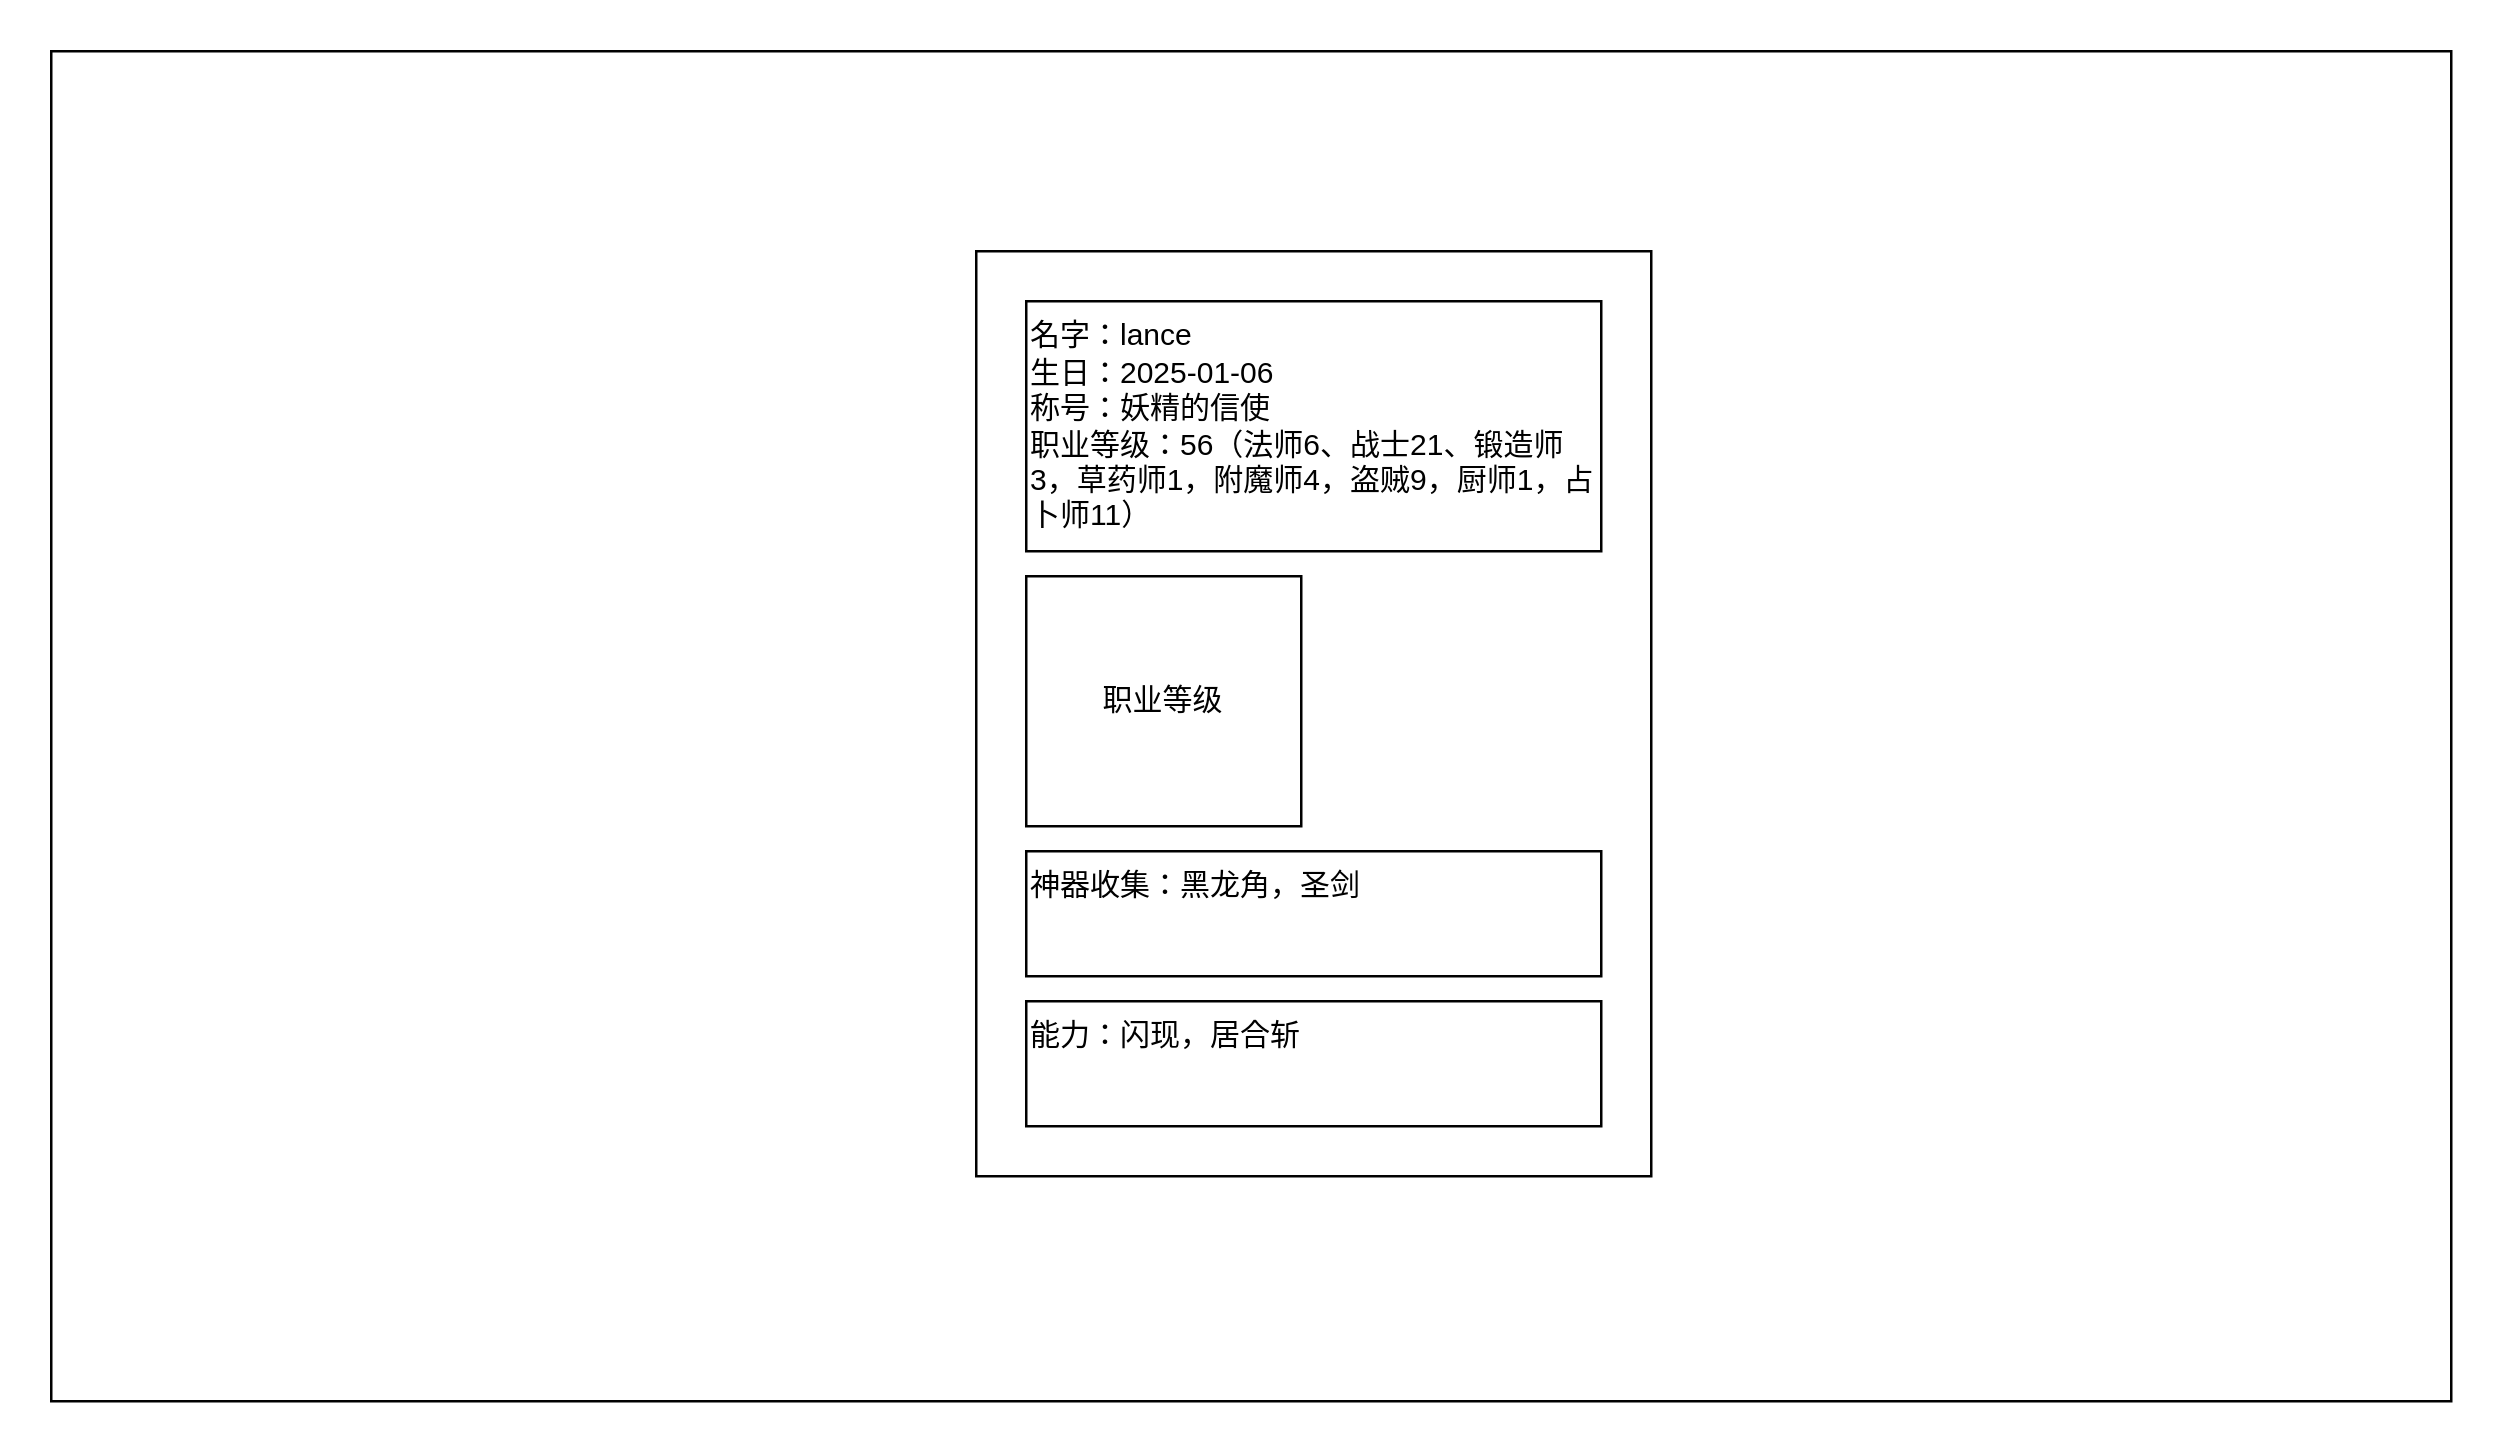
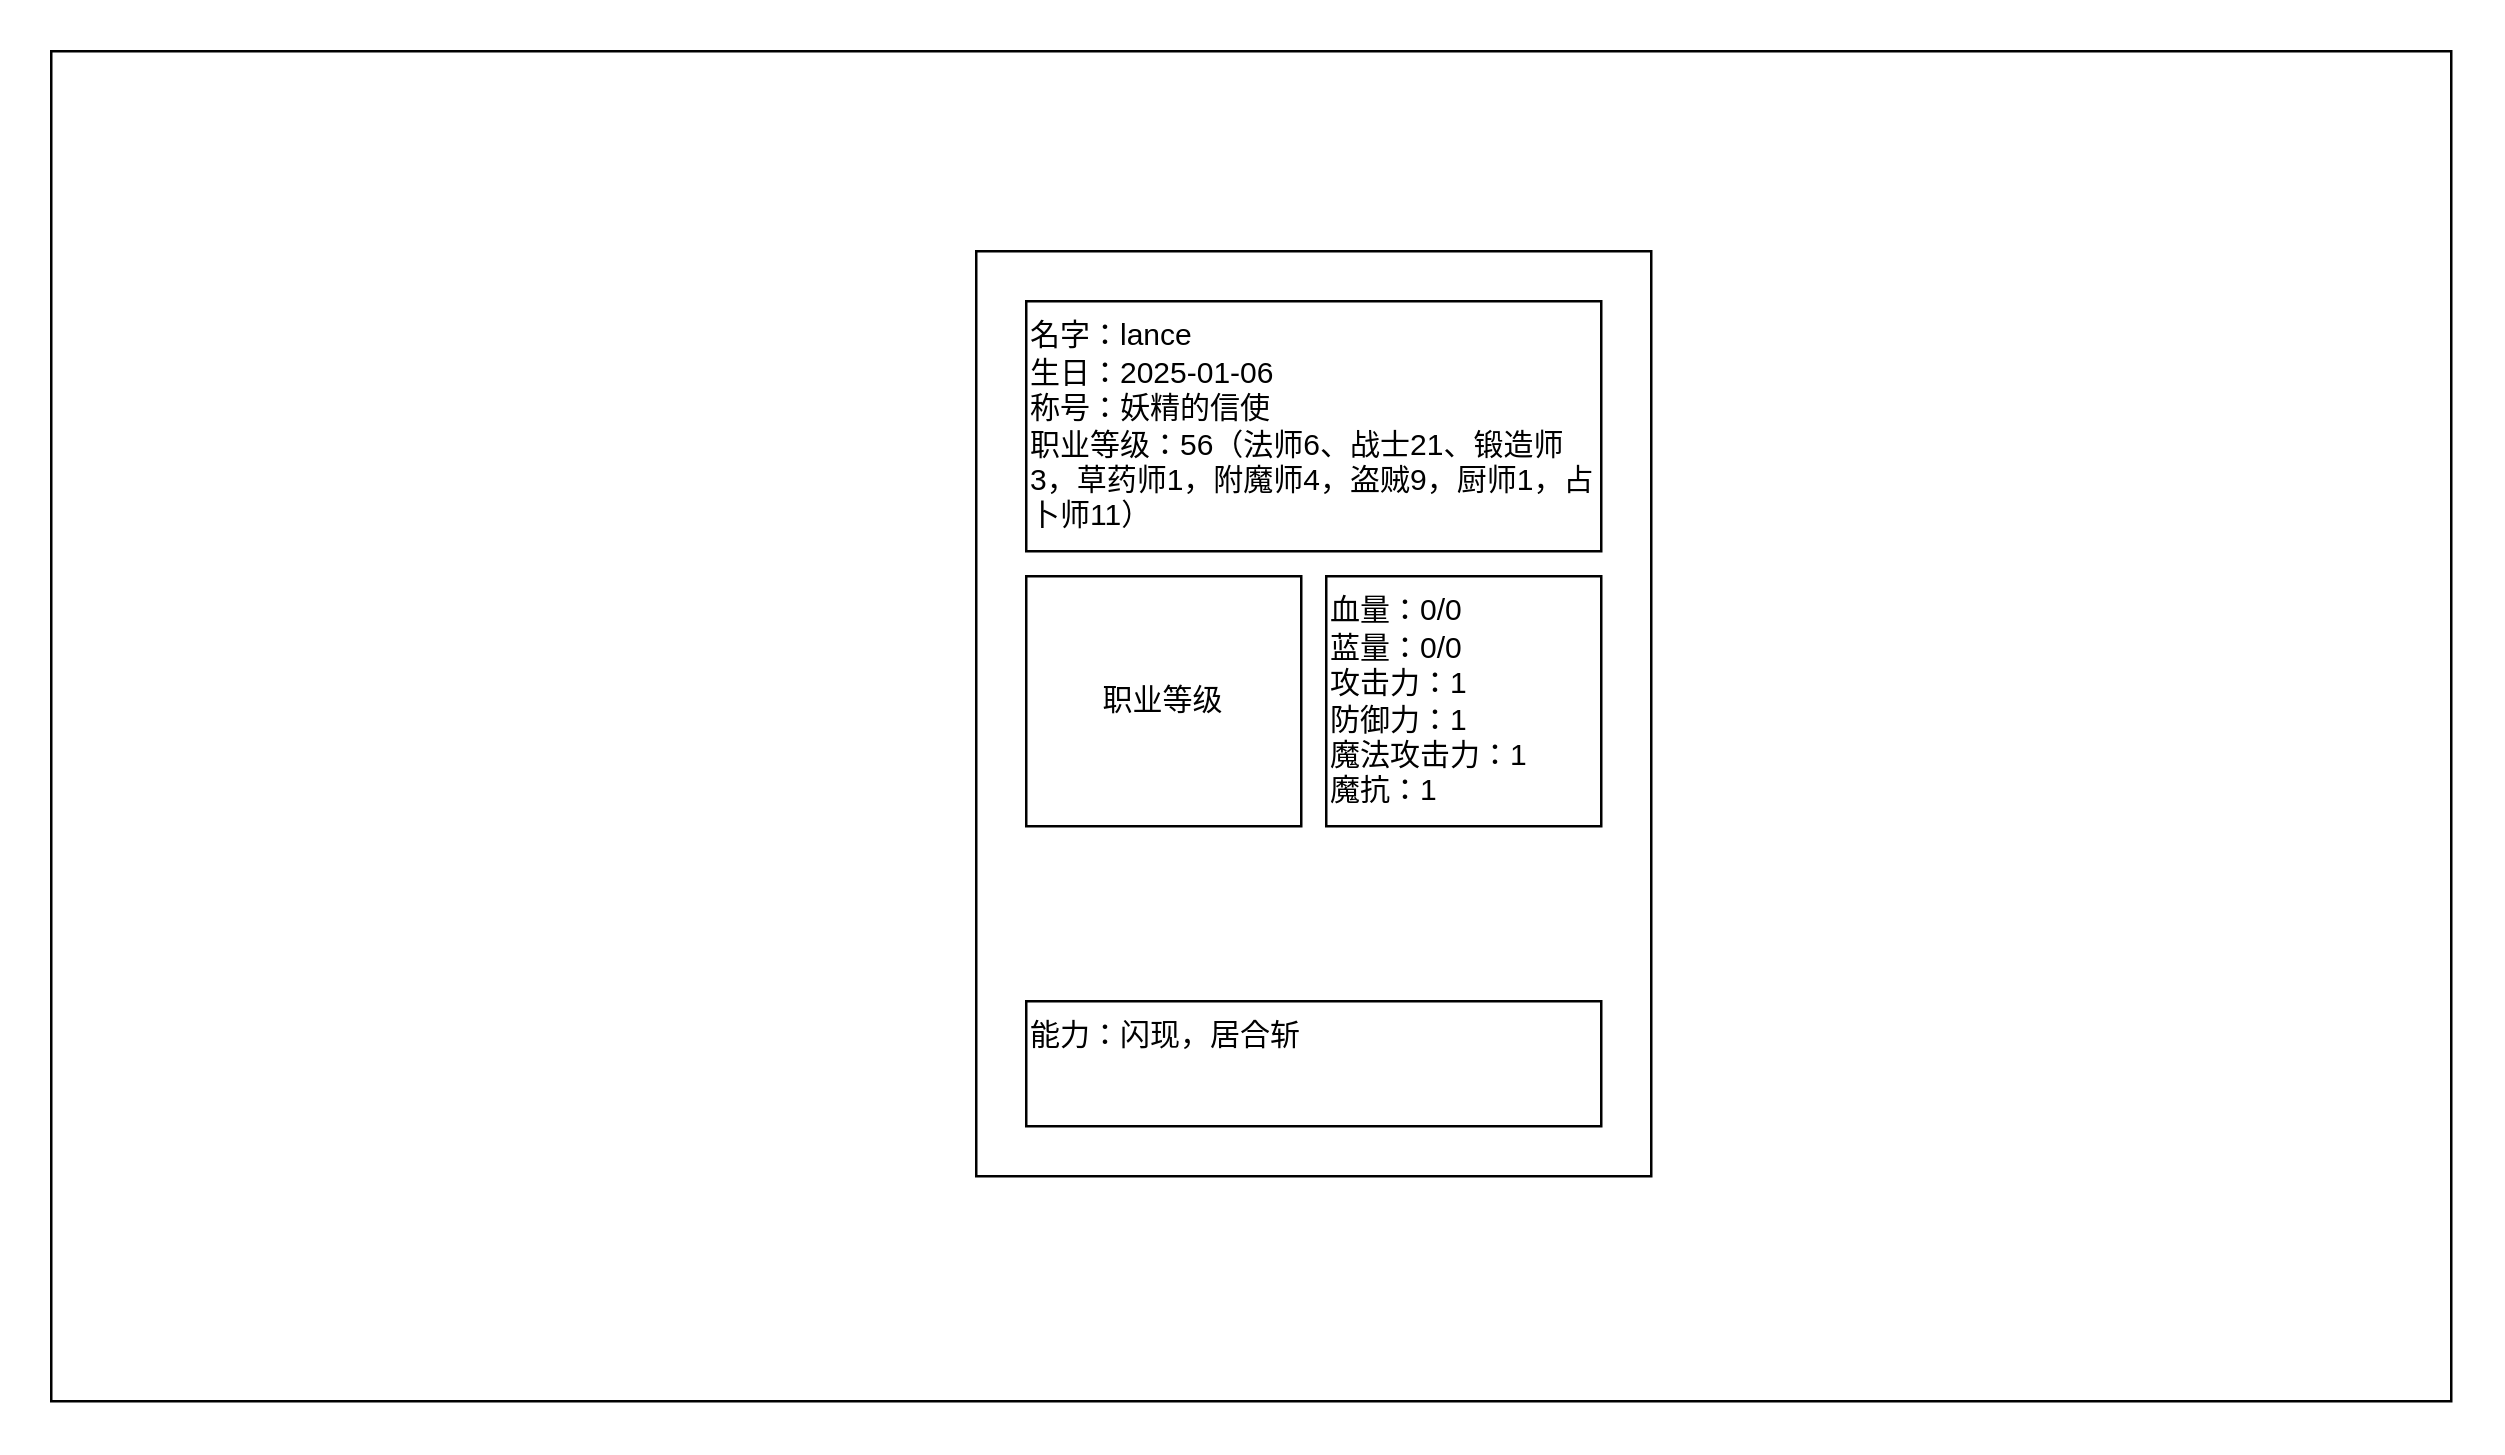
none -> (1464, 701)
(1314, 914) -> none
